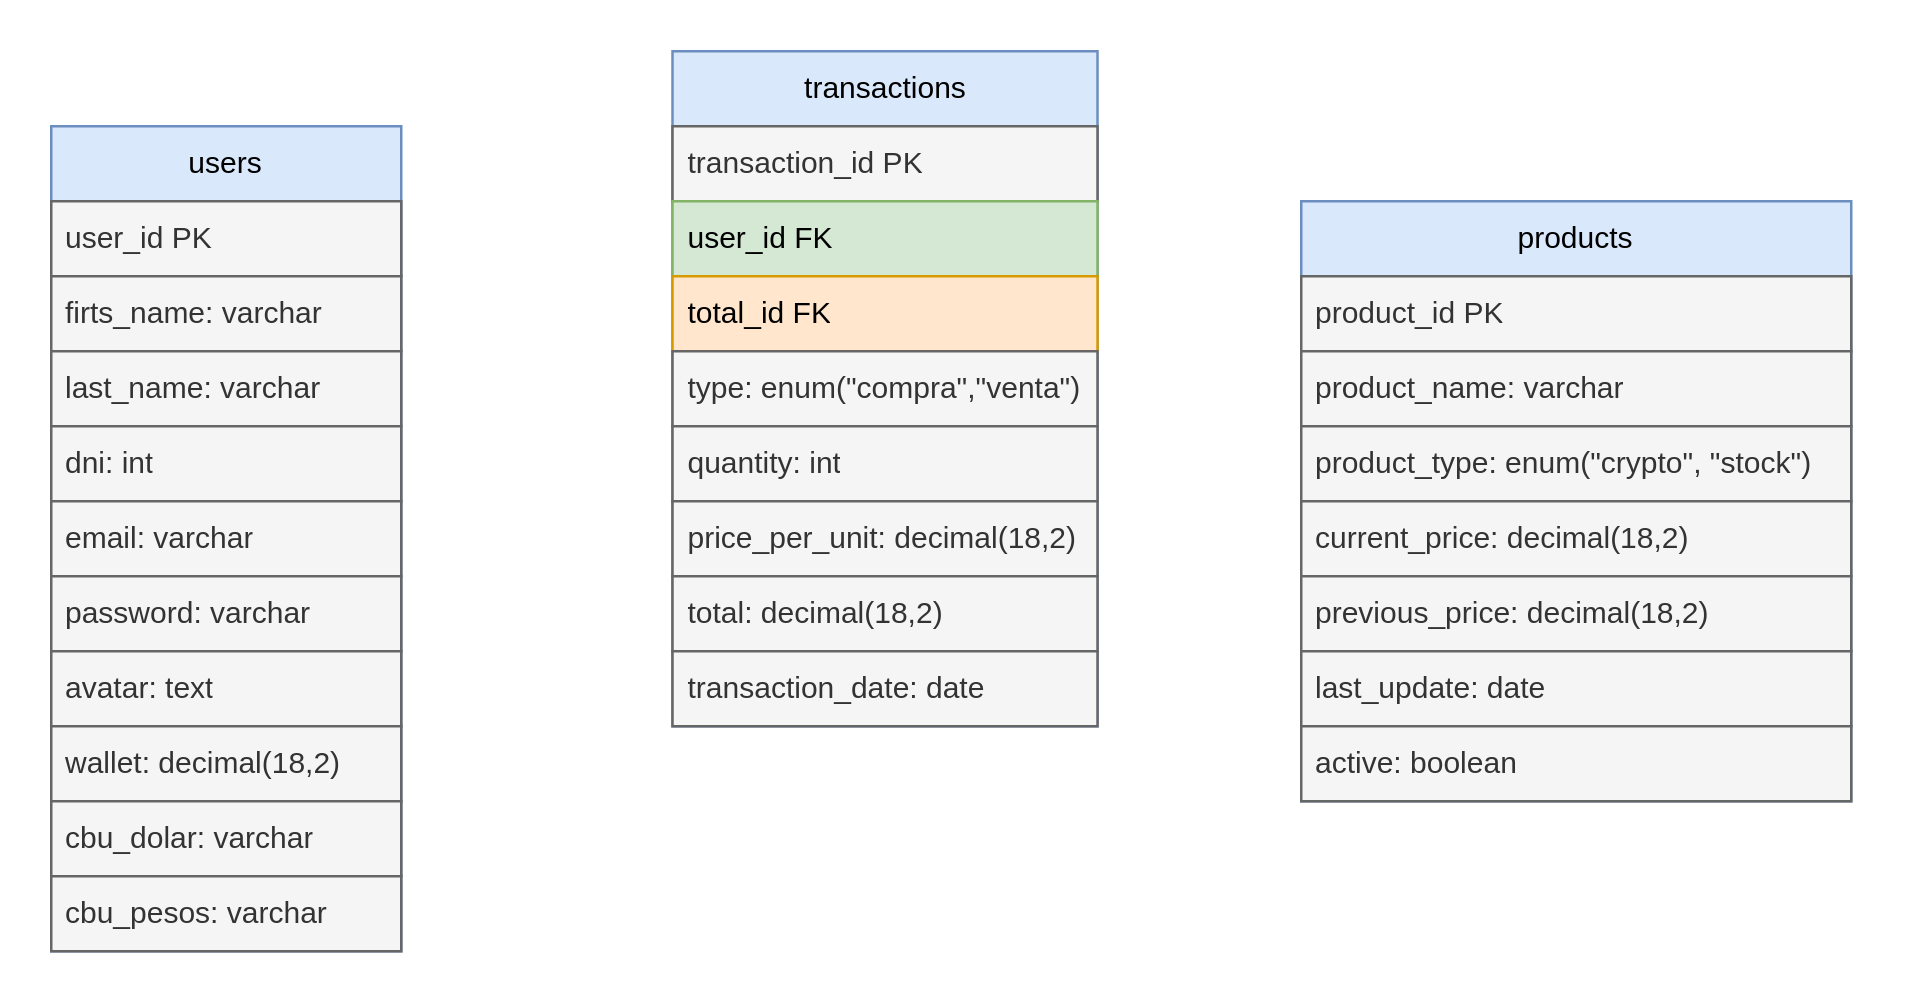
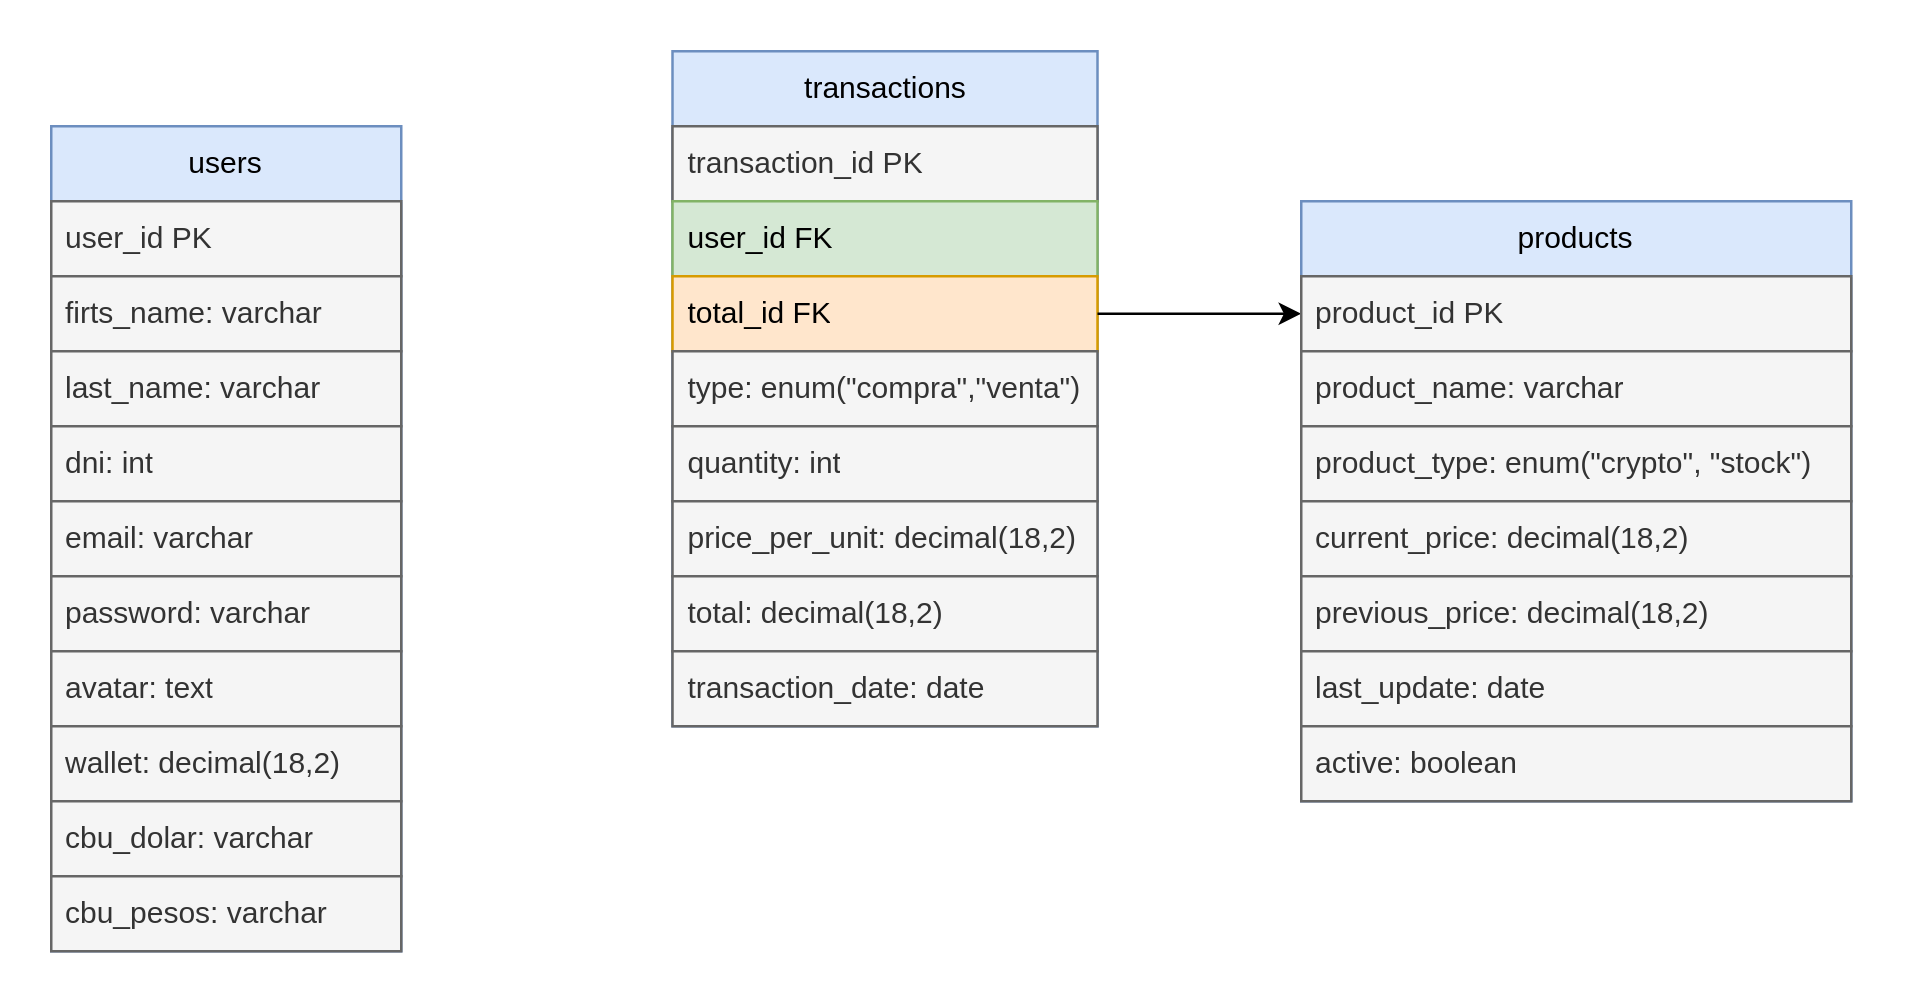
none -> (1193, 314)
